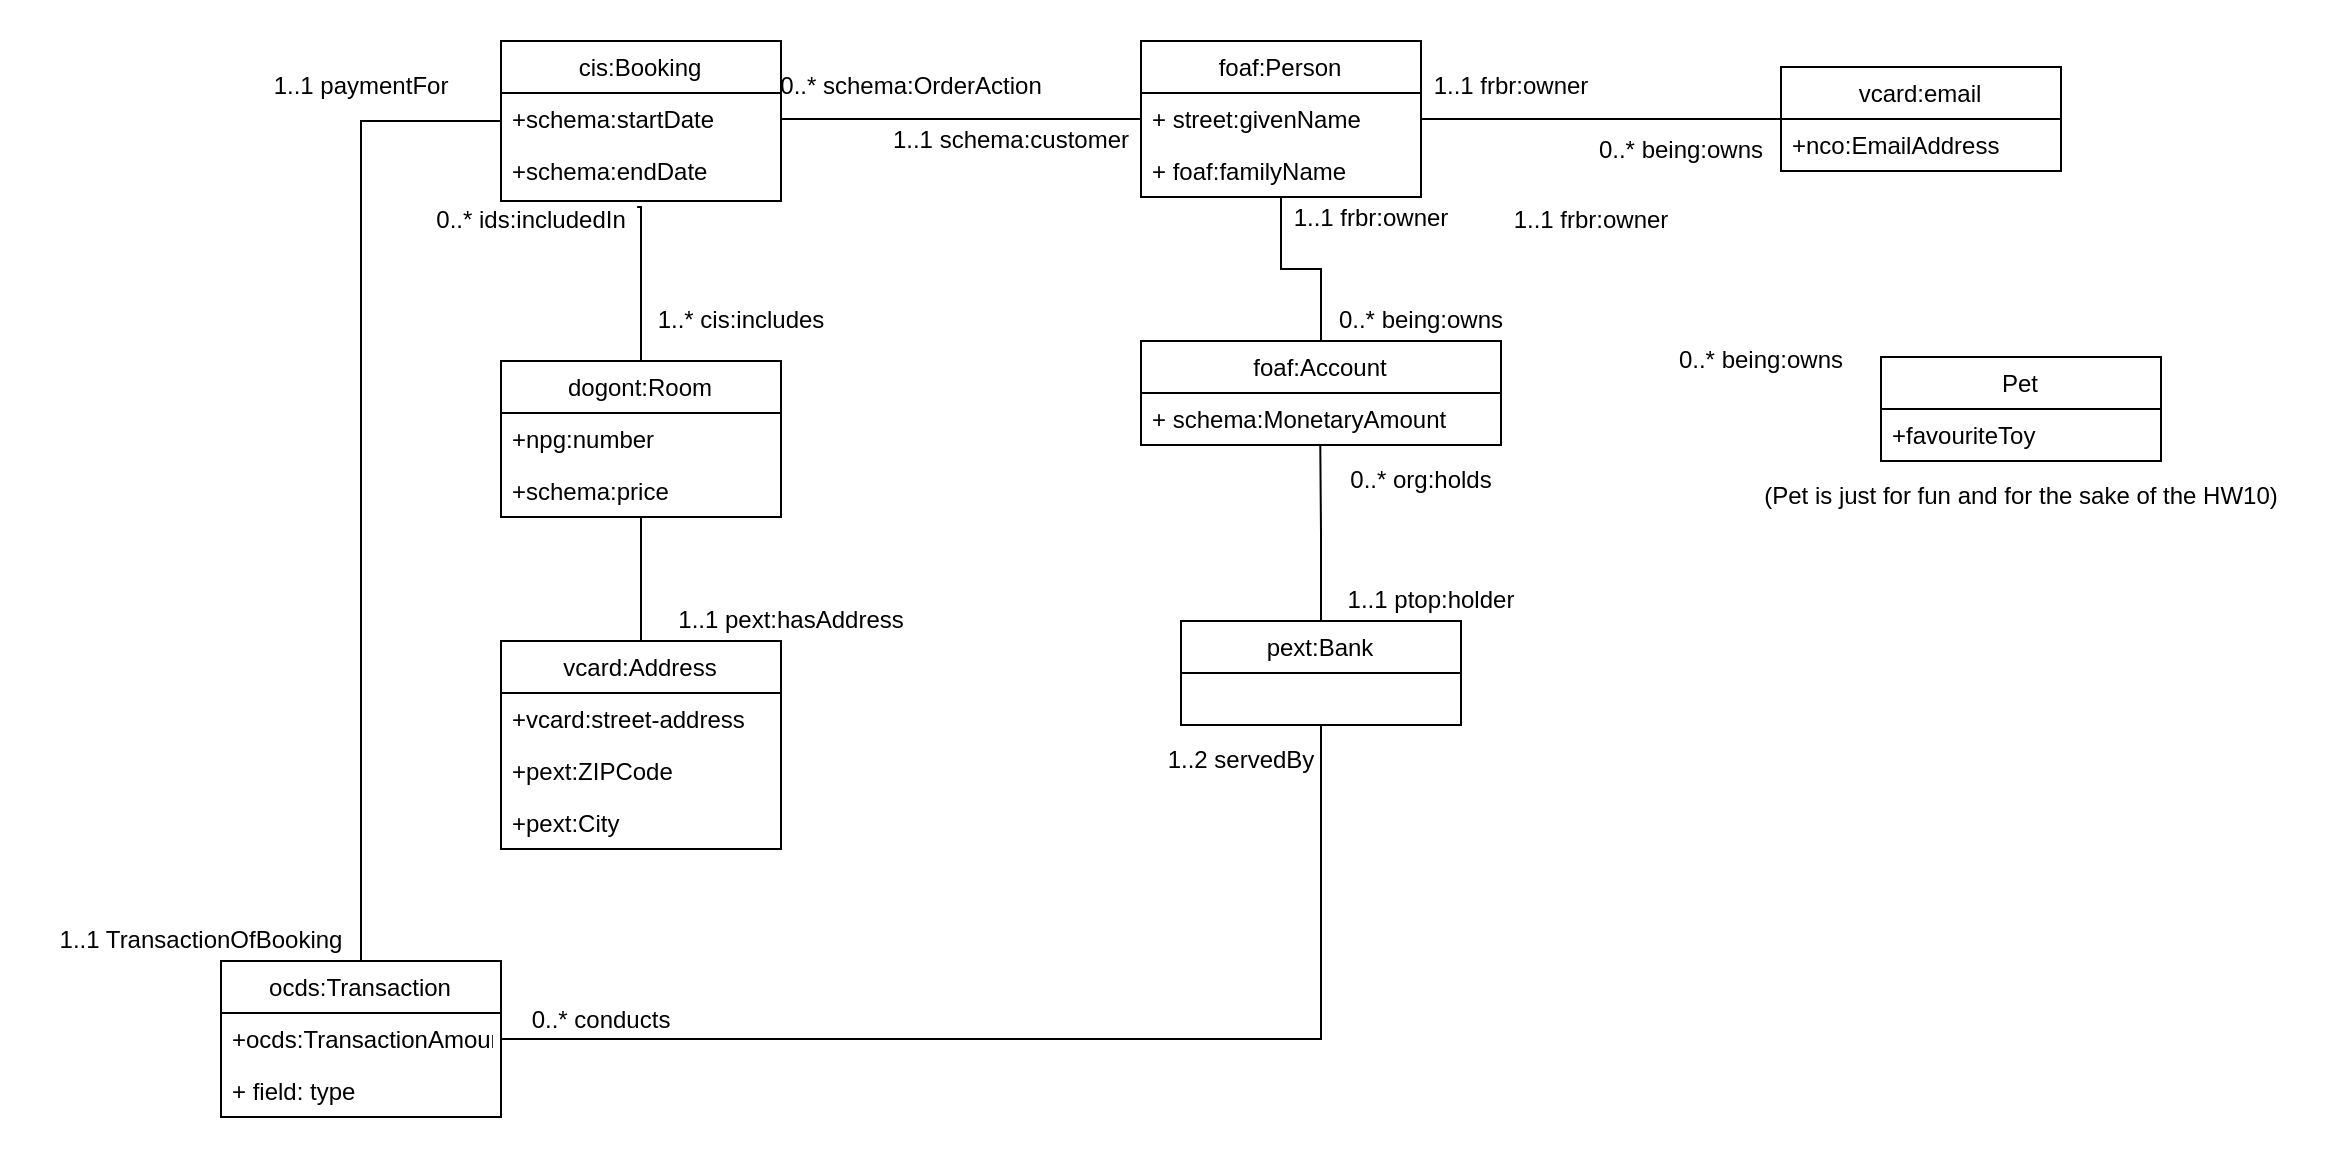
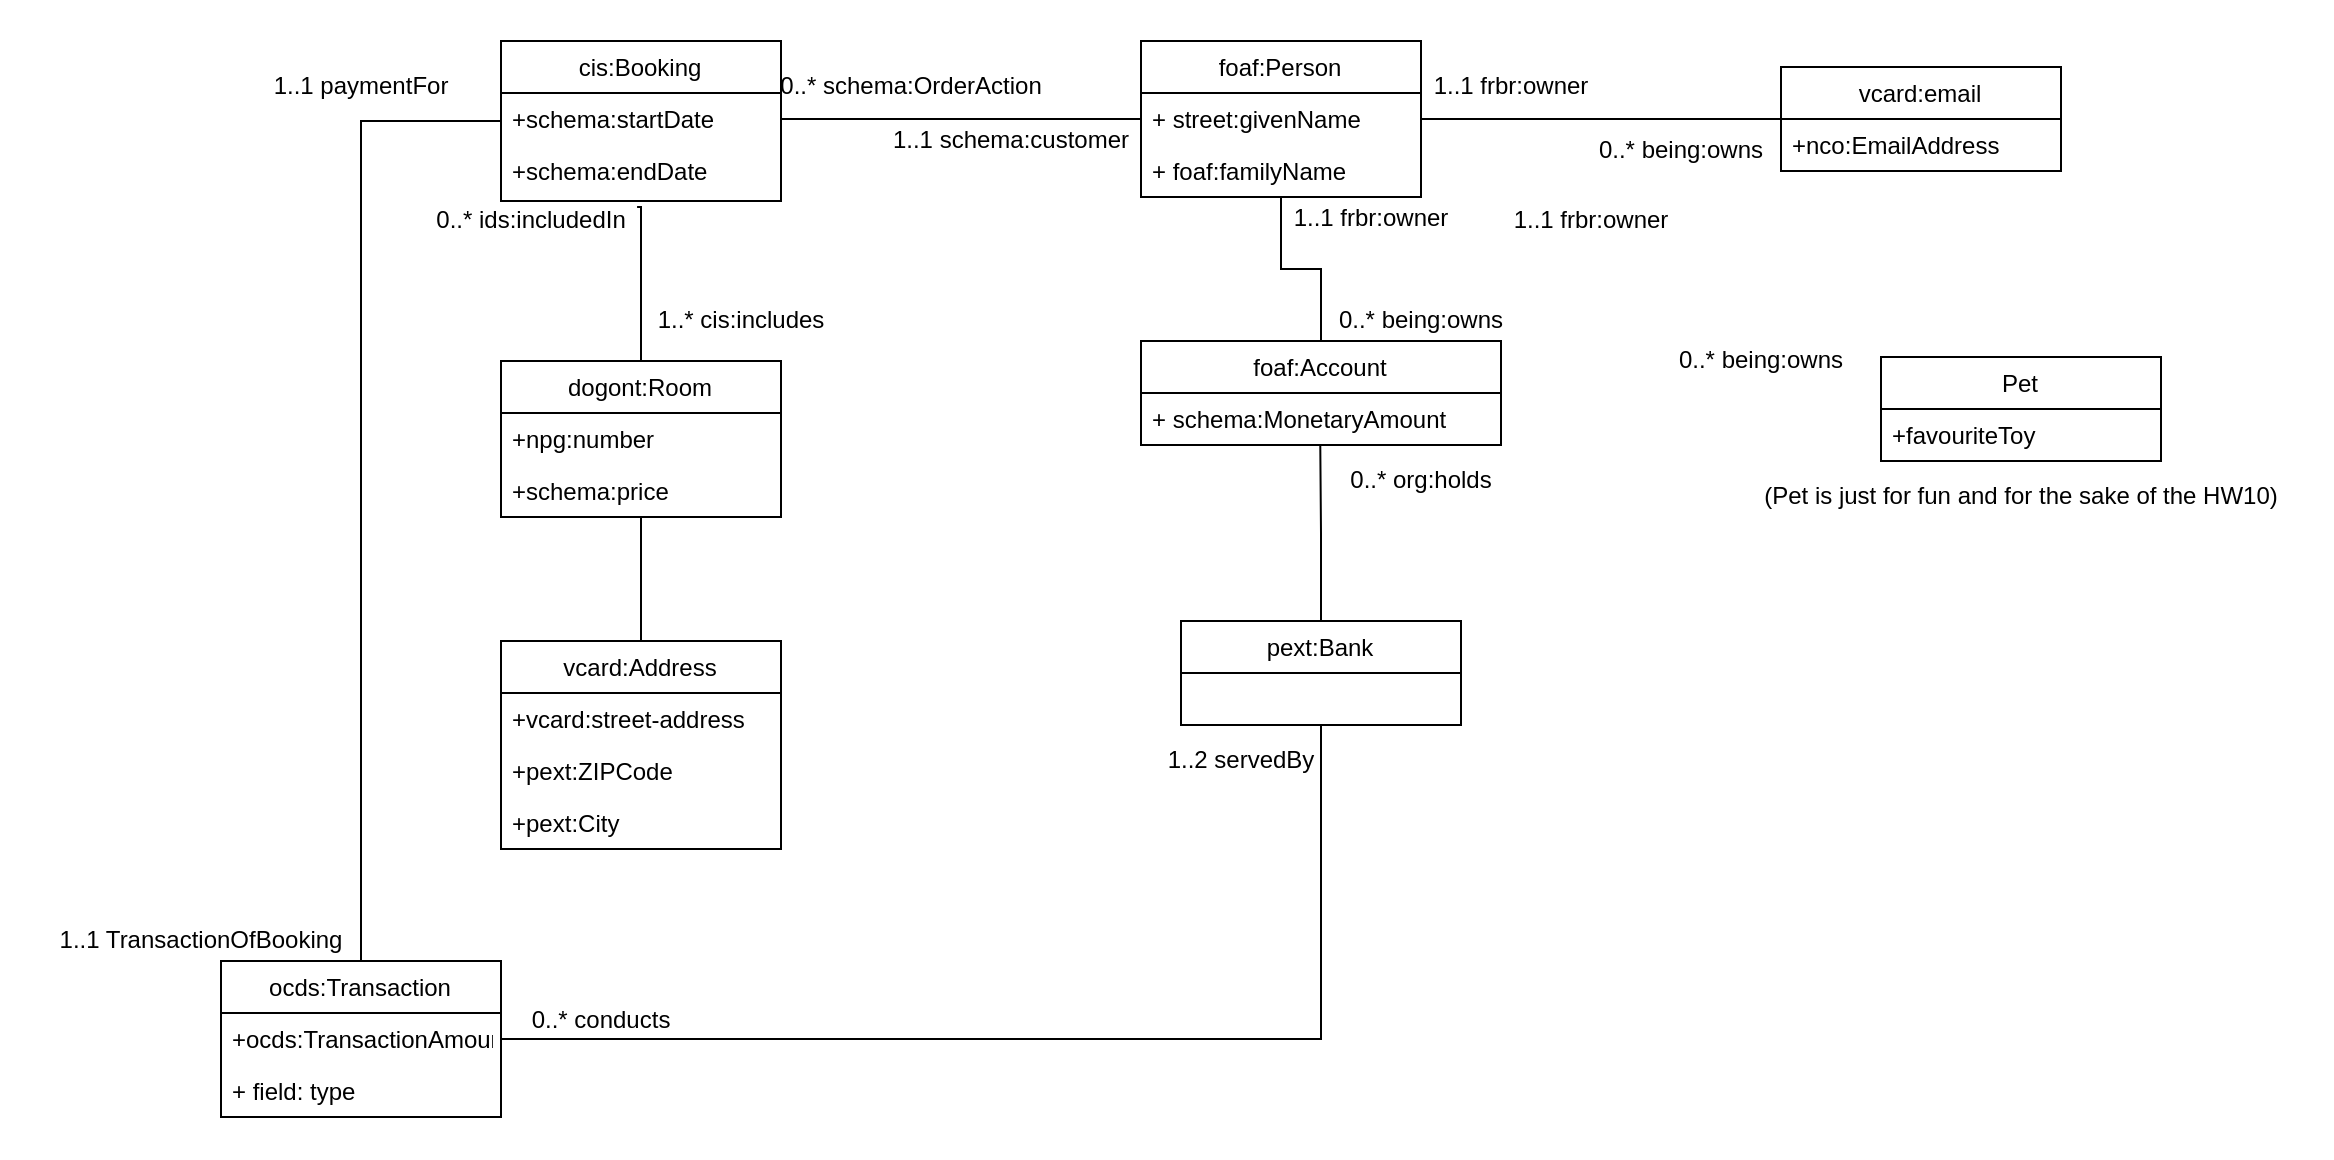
(1431, 601) -> none
(791, 621) -> none
